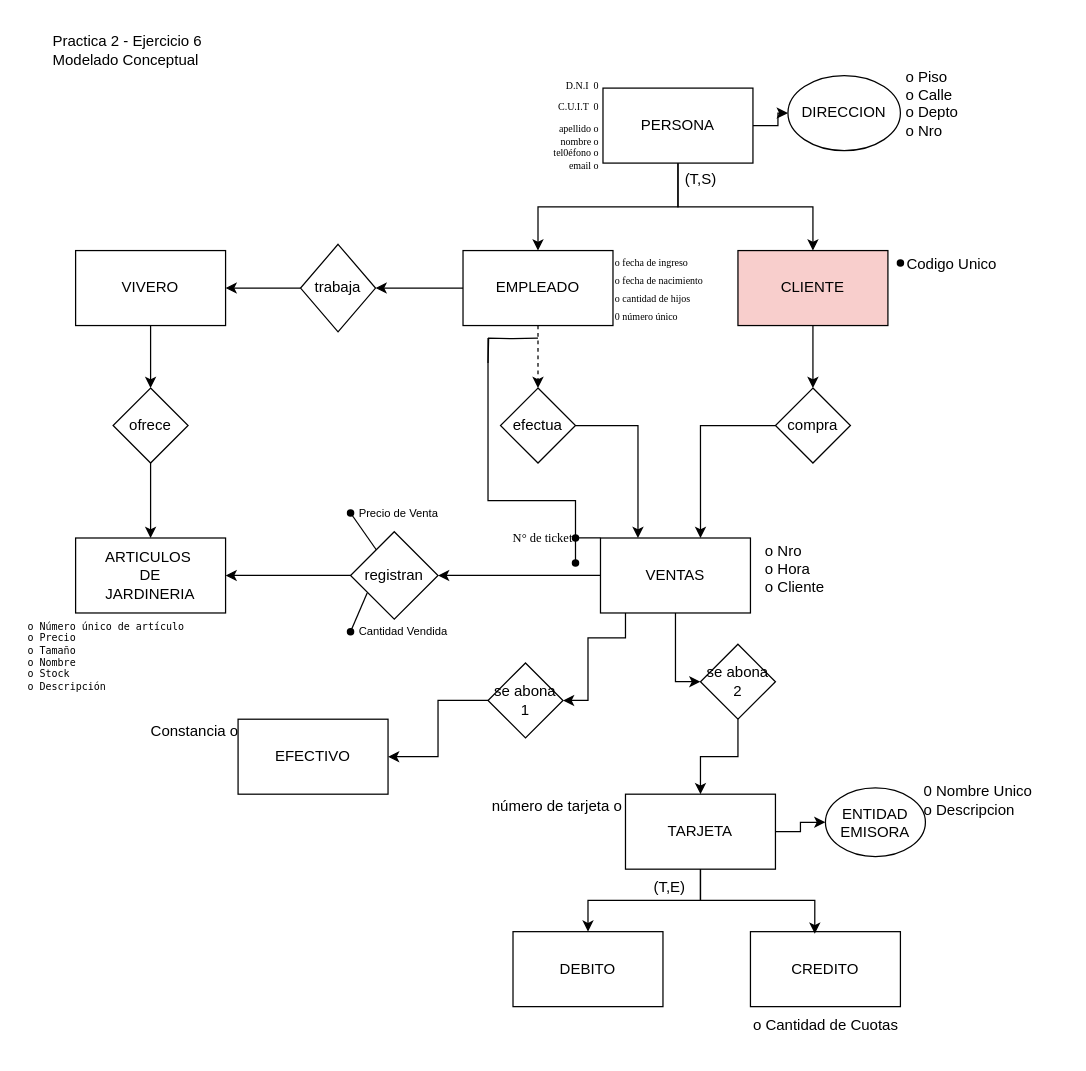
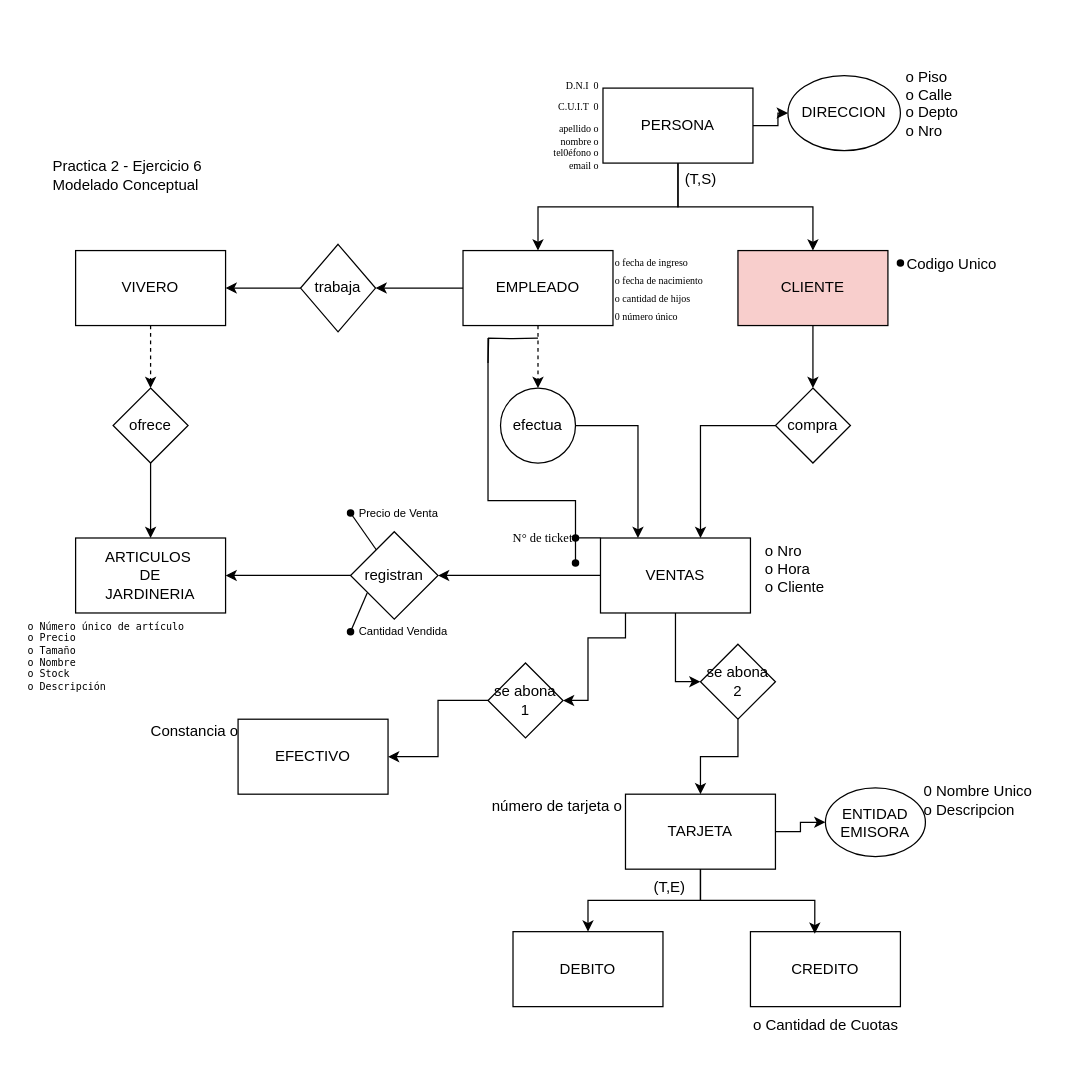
(138, 51) -> (138, 176)
(151, 353) -> (151, 353)
(538, 426) -> (538, 426)
